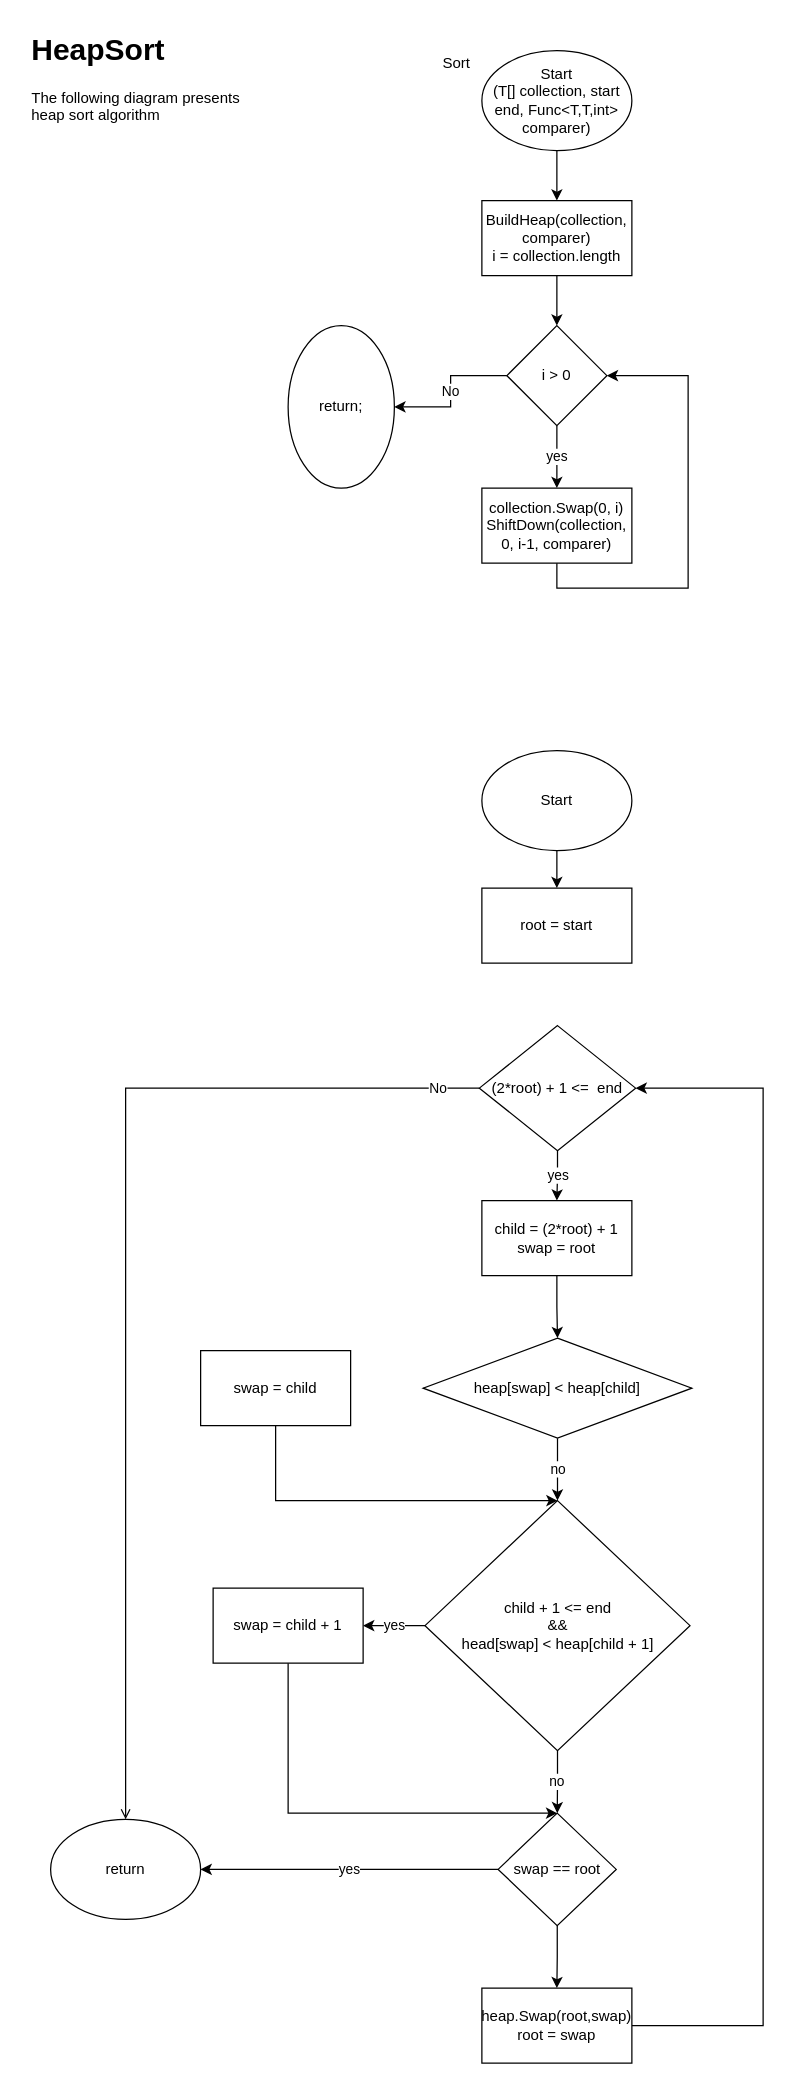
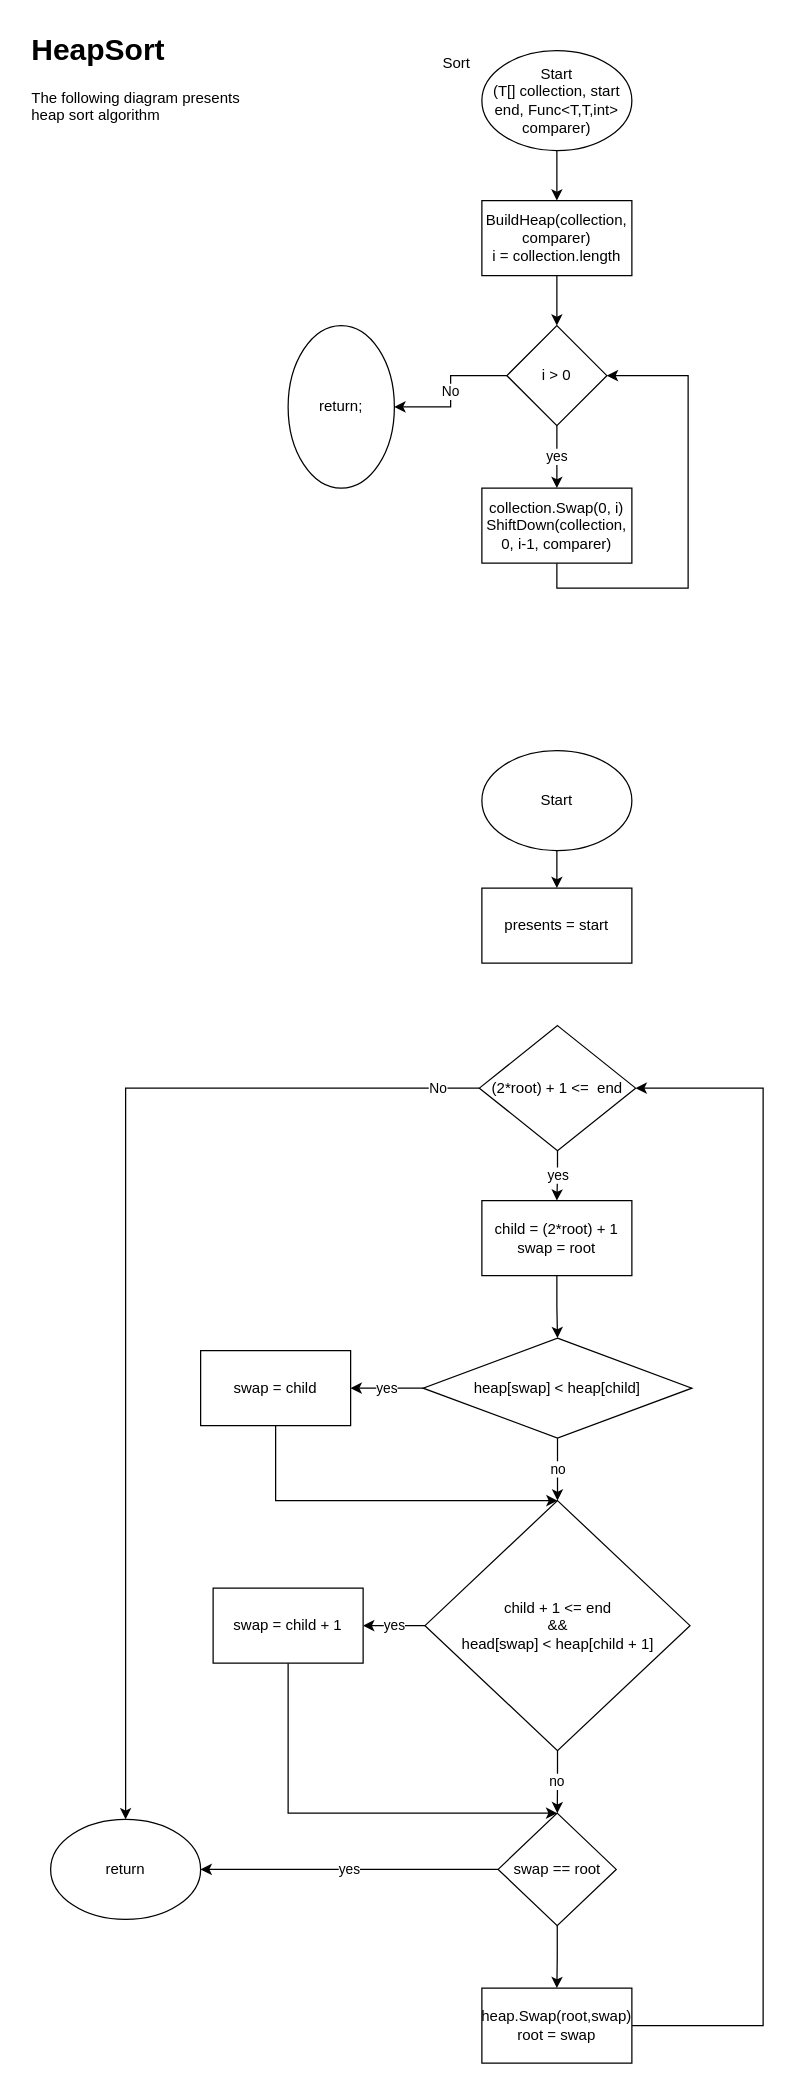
(557, 926) -> (557, 926)
none -> (391, 1388)
(126, 1811) -> (126, 1809)
